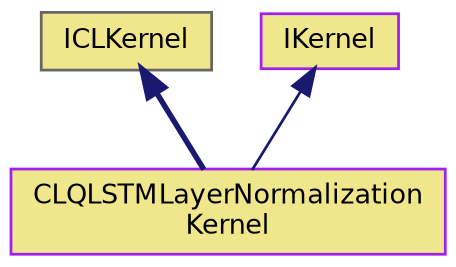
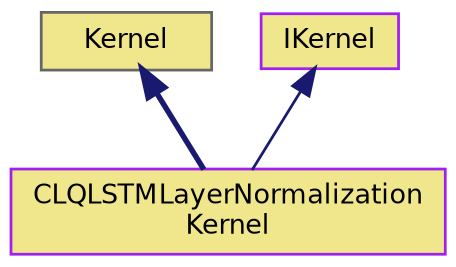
(126, 41) -> (126, 41)
